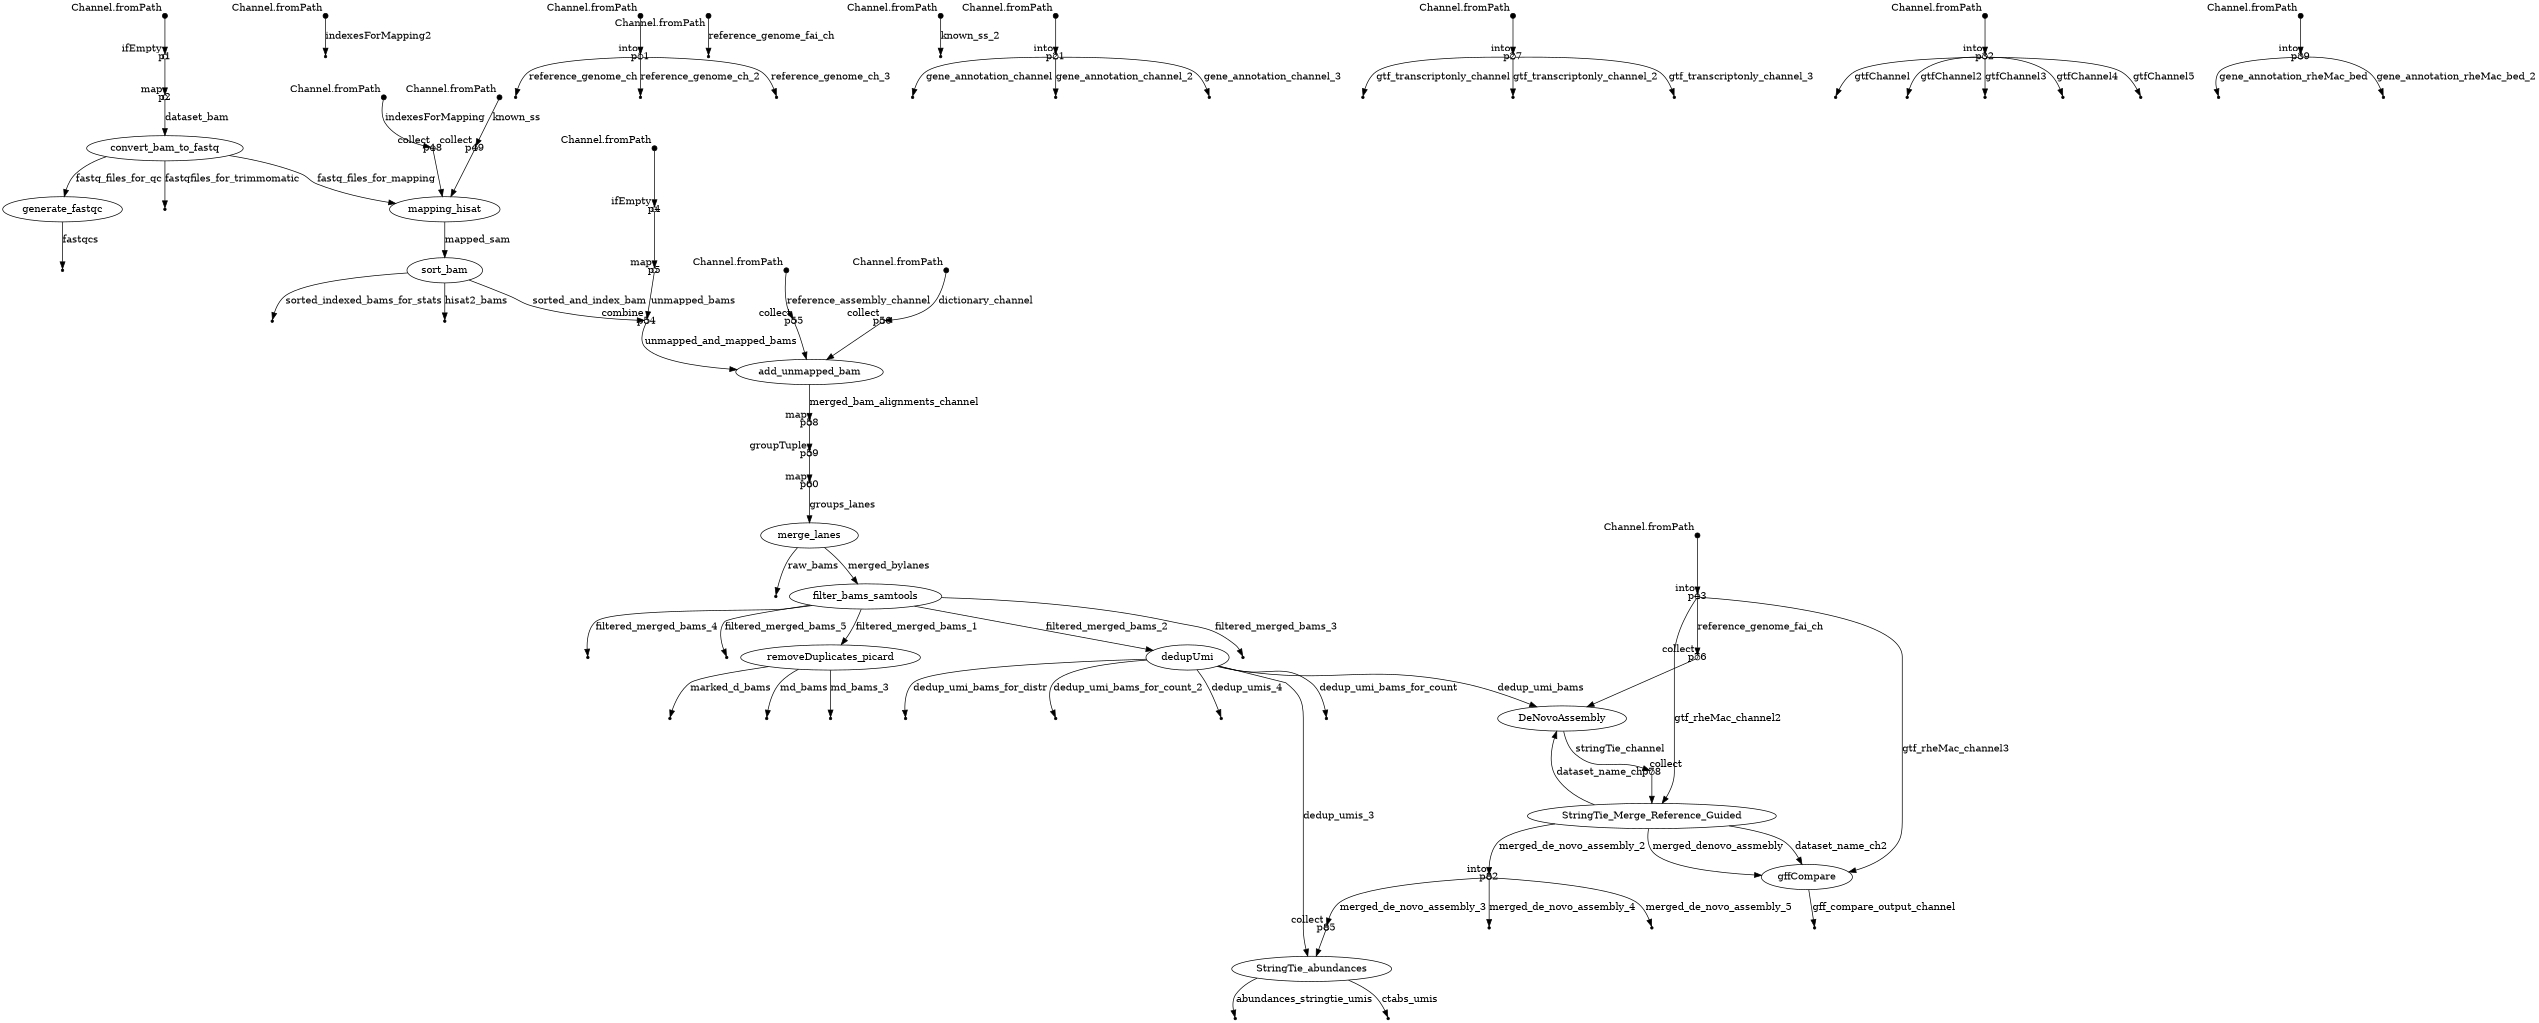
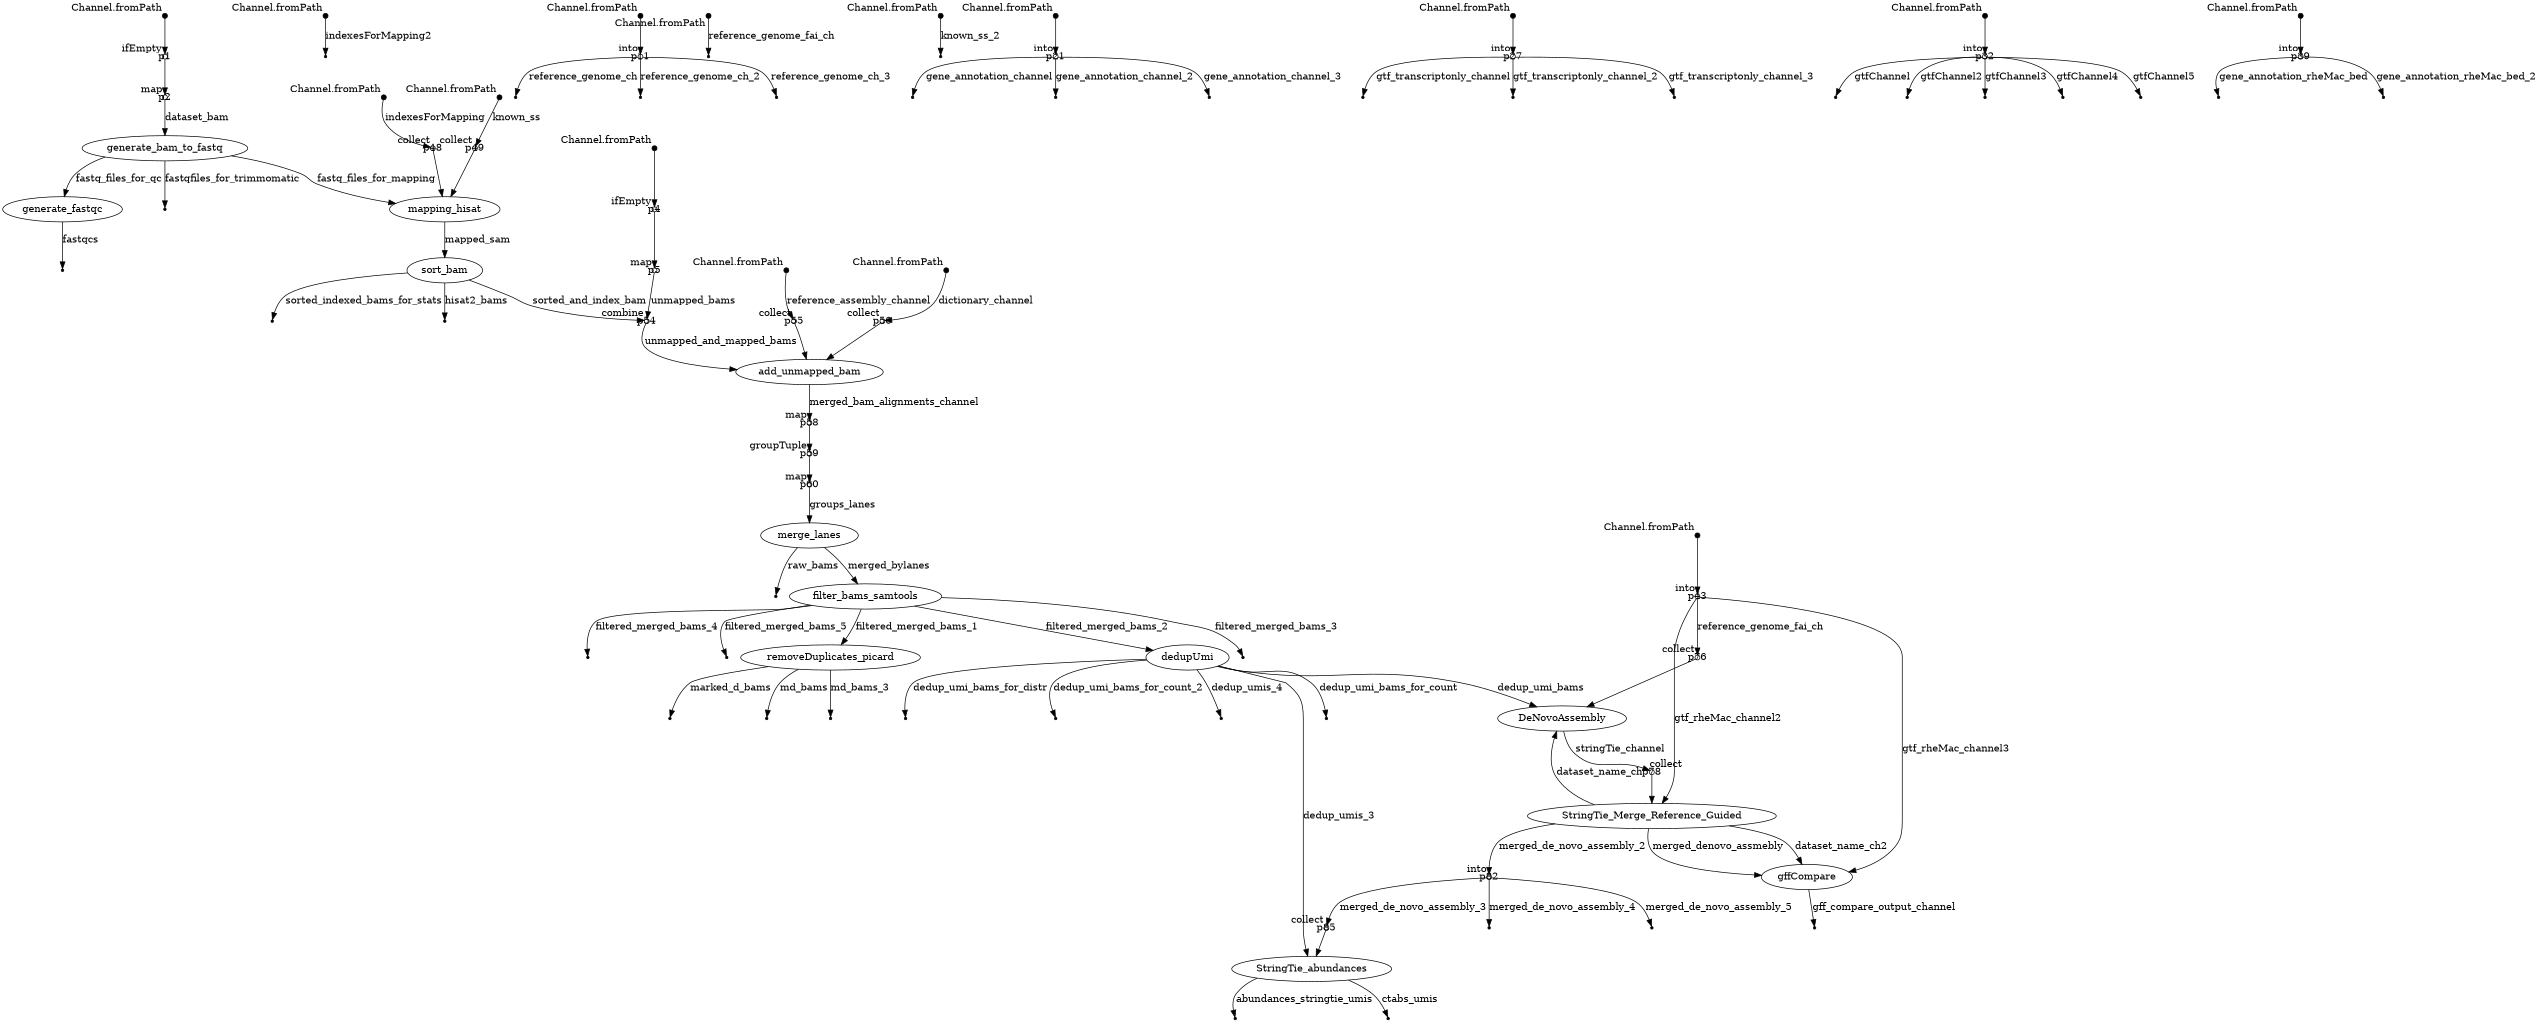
(165, 148) -> (165, 148)
